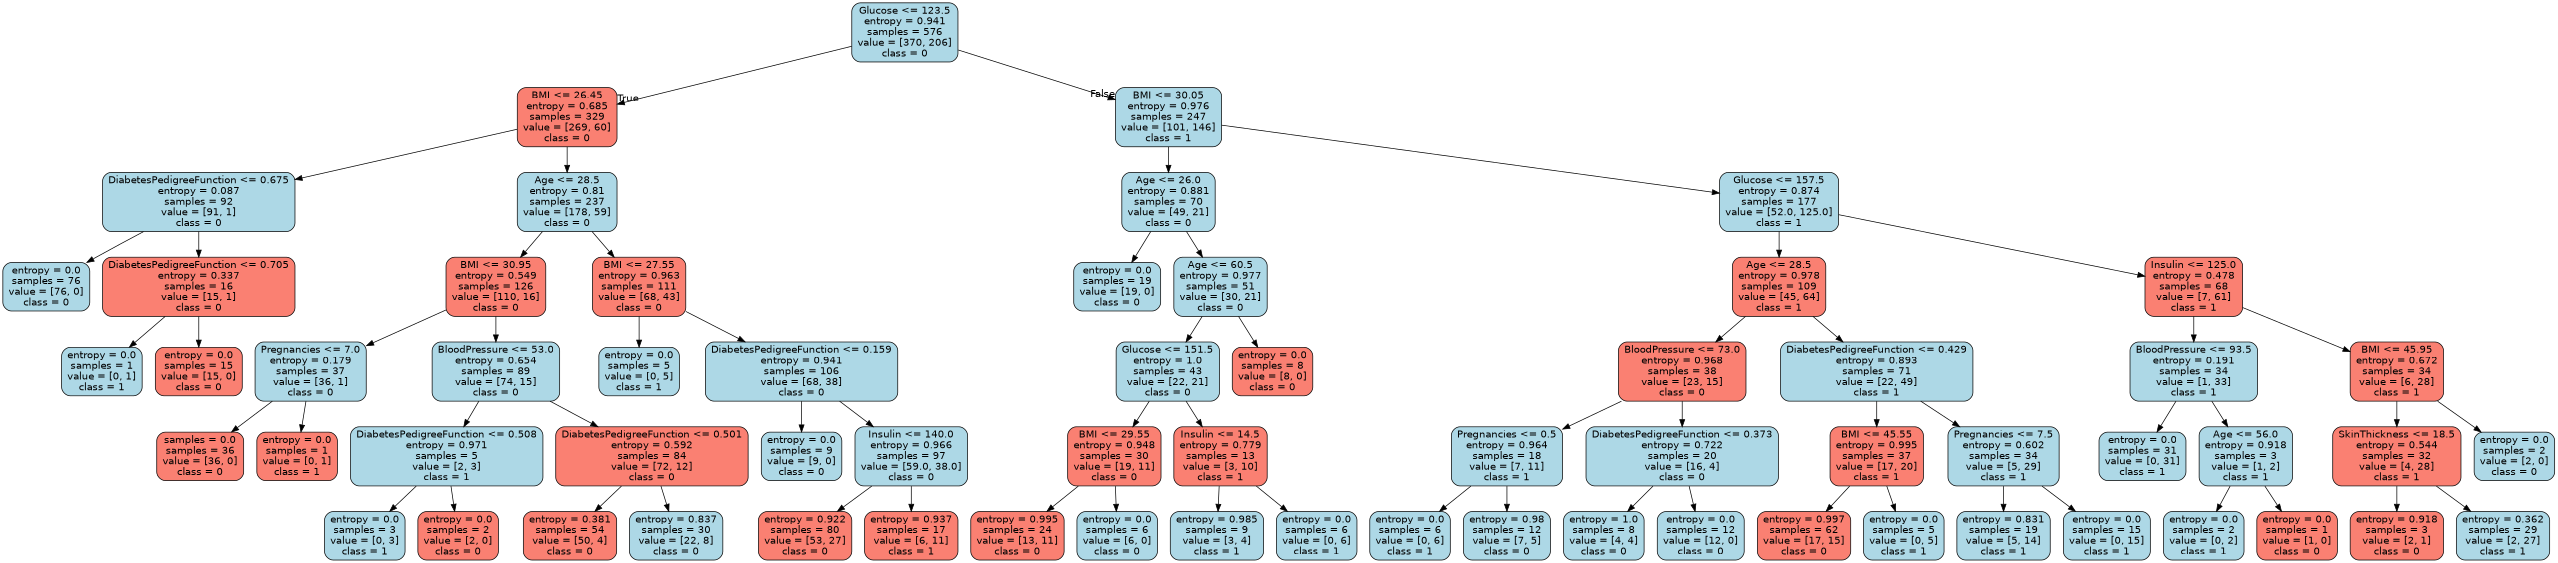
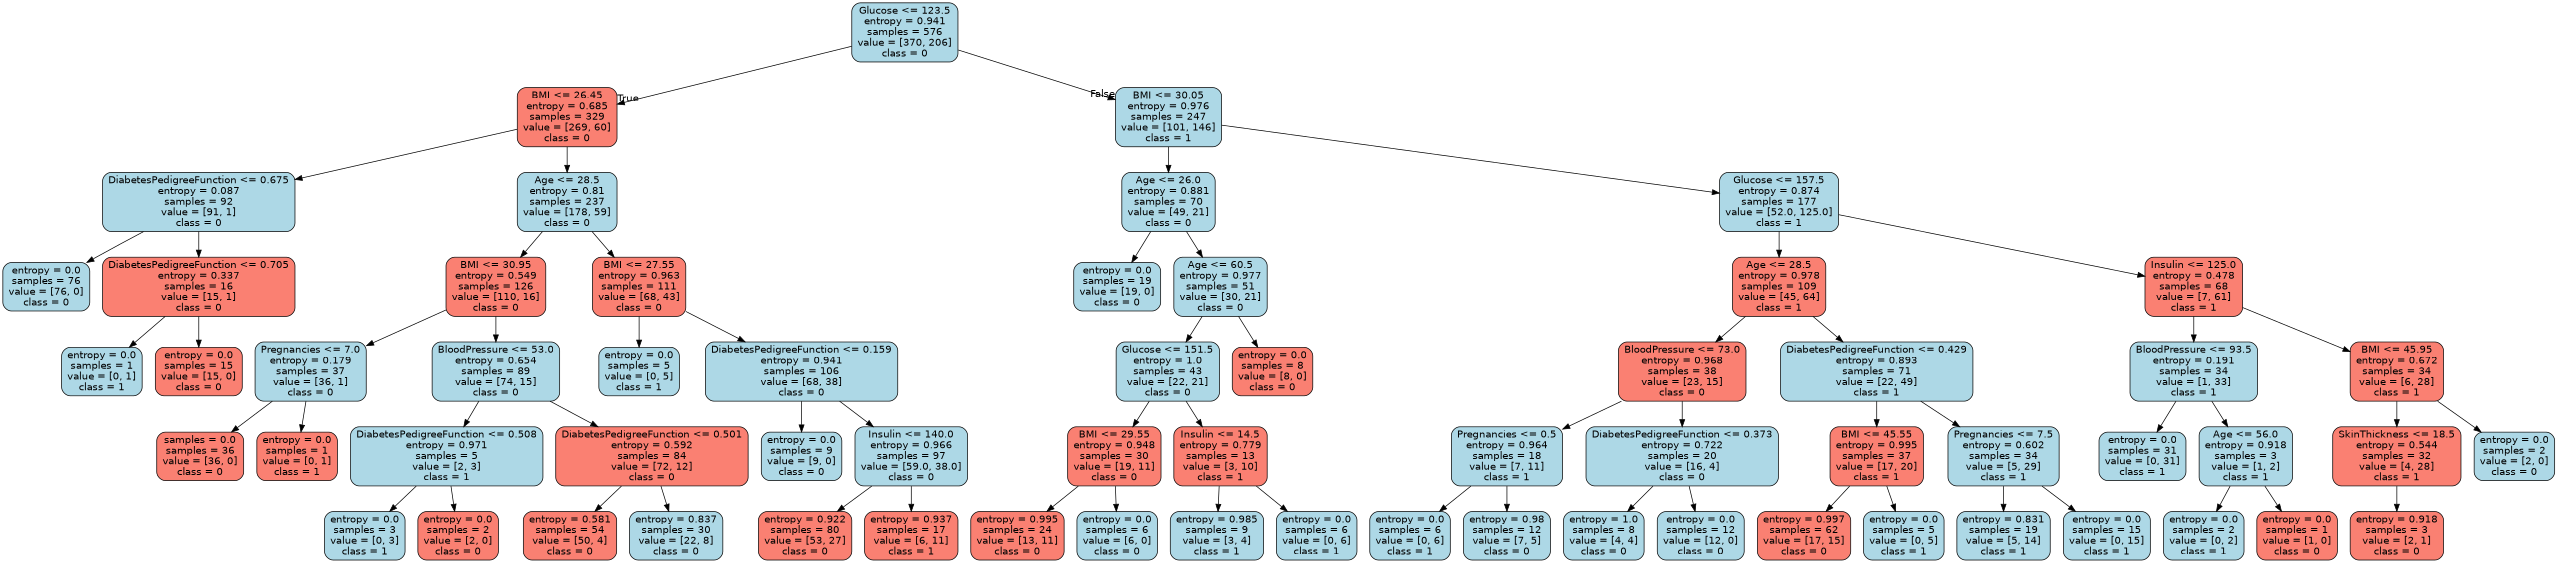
(570, 536) -> (570, 536)
(2503, 536) -> none
